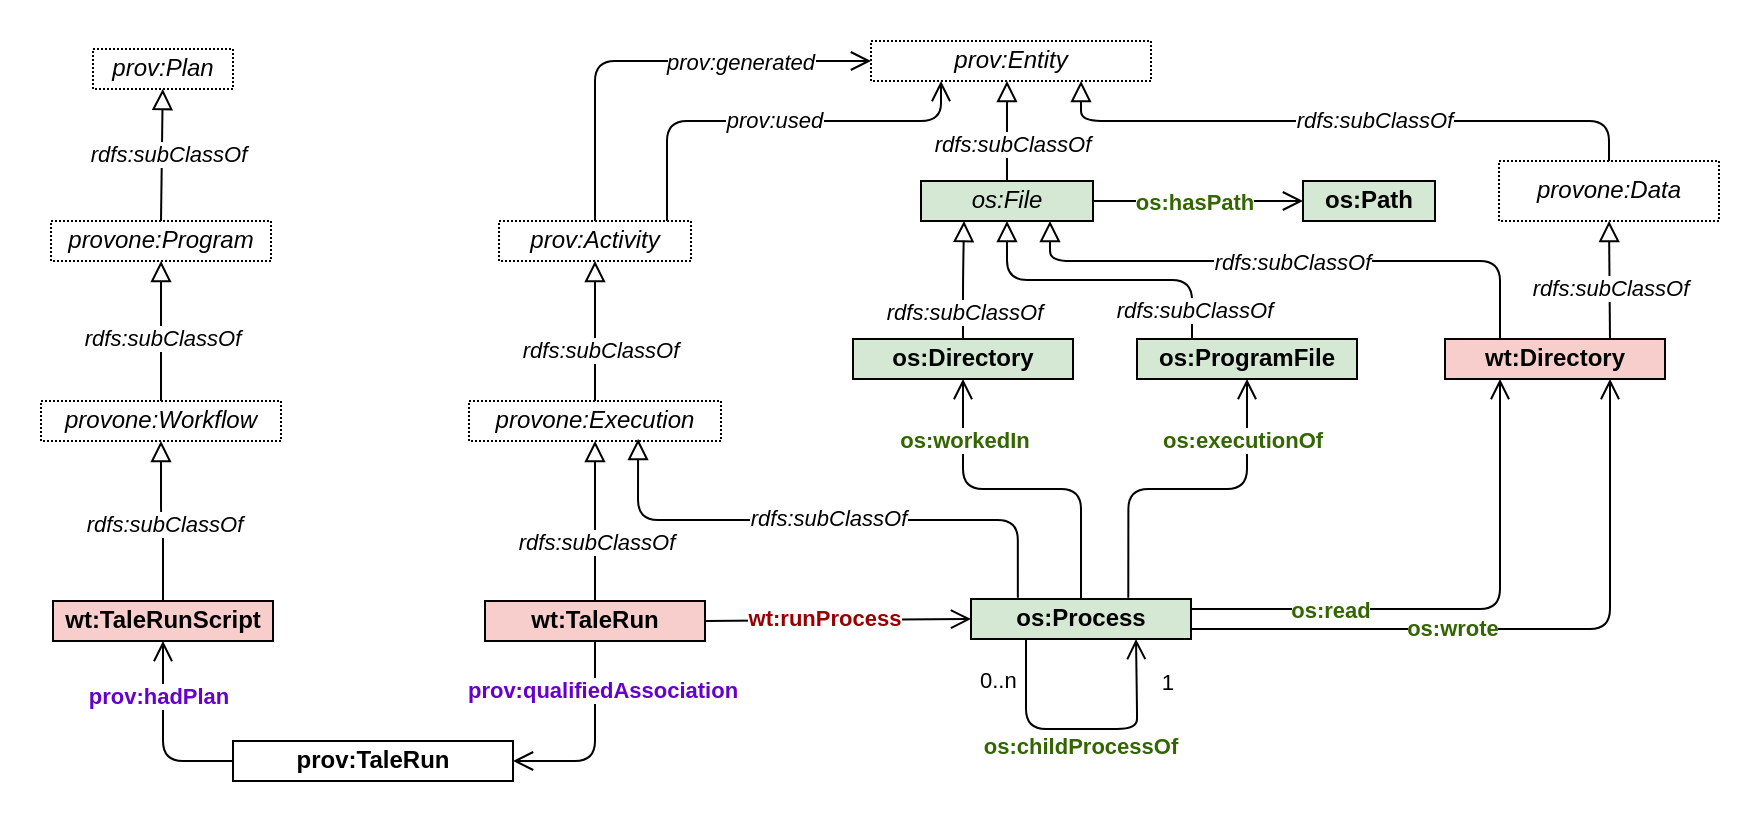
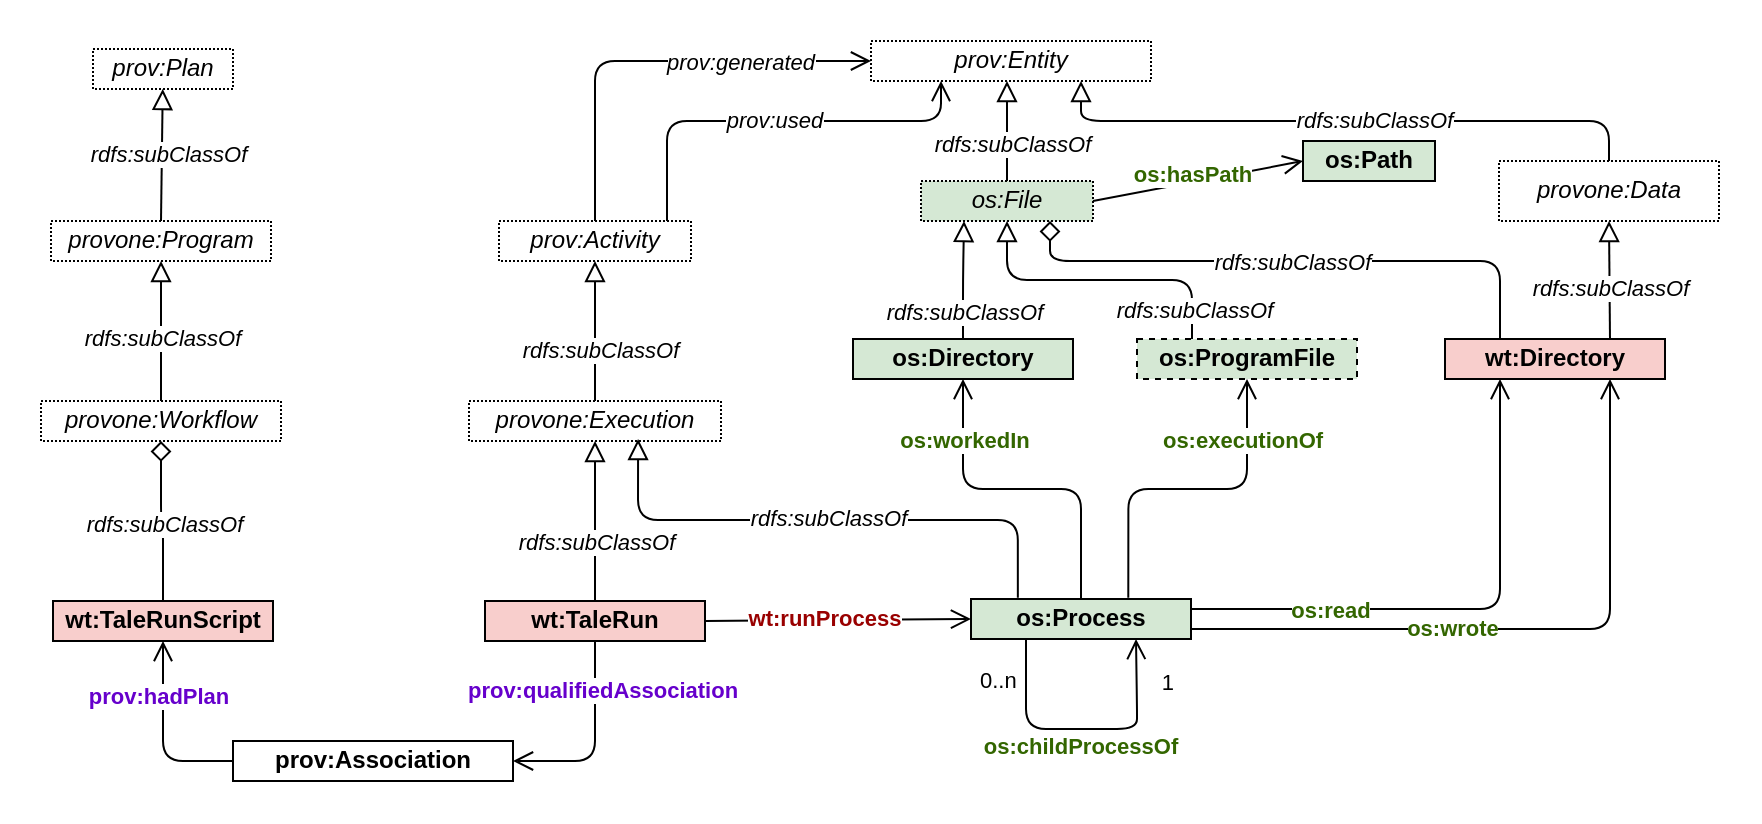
(1007, 201) -> (1007, 201)
(1369, 201) -> (1369, 161)
(1050, 242) -> (1050, 241)
(1247, 359) -> (1247, 359)
(161, 462) -> (161, 462)
(374, 761) -> (374, 761)
